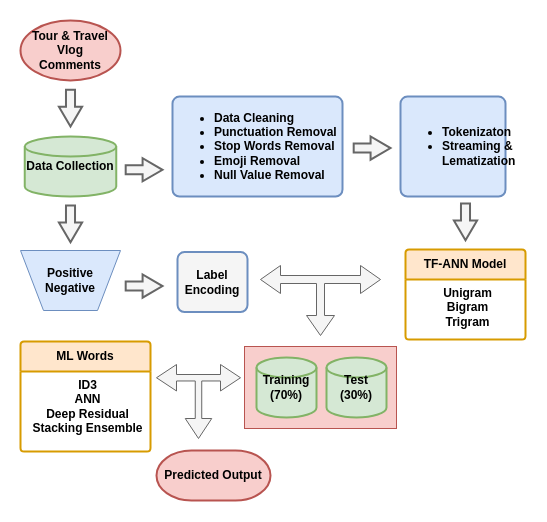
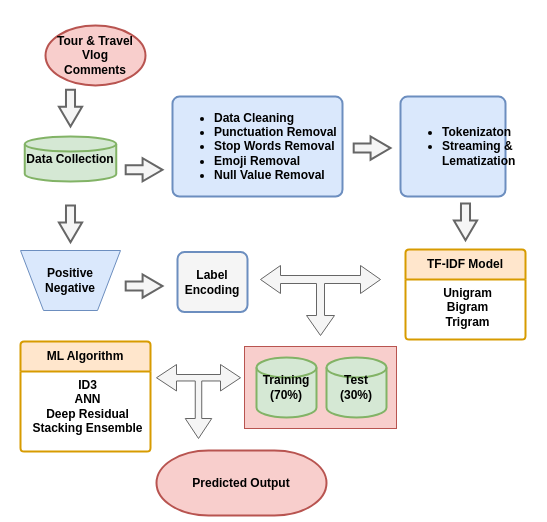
(71, 51) -> (96, 56)
(71, 167) -> (71, 159)
(466, 265) -> (466, 265)
(86, 357) -> (86, 357)
(214, 476) -> (242, 483)
